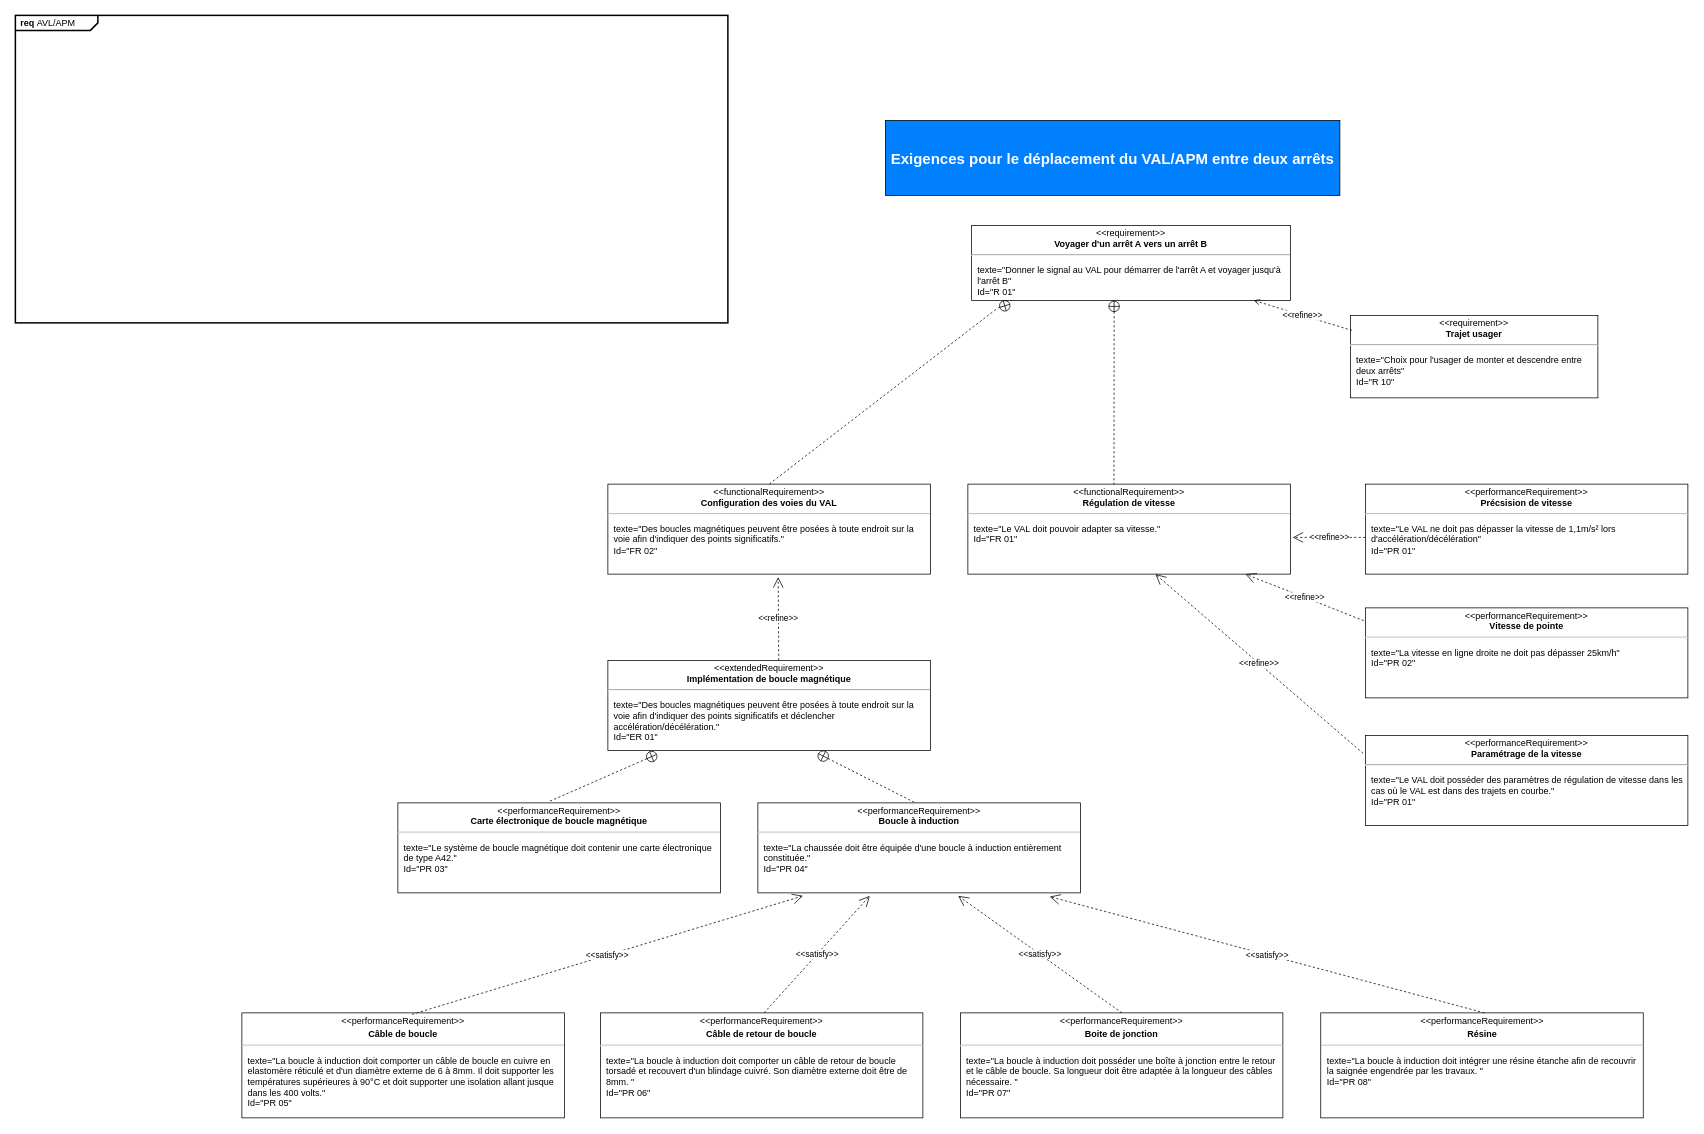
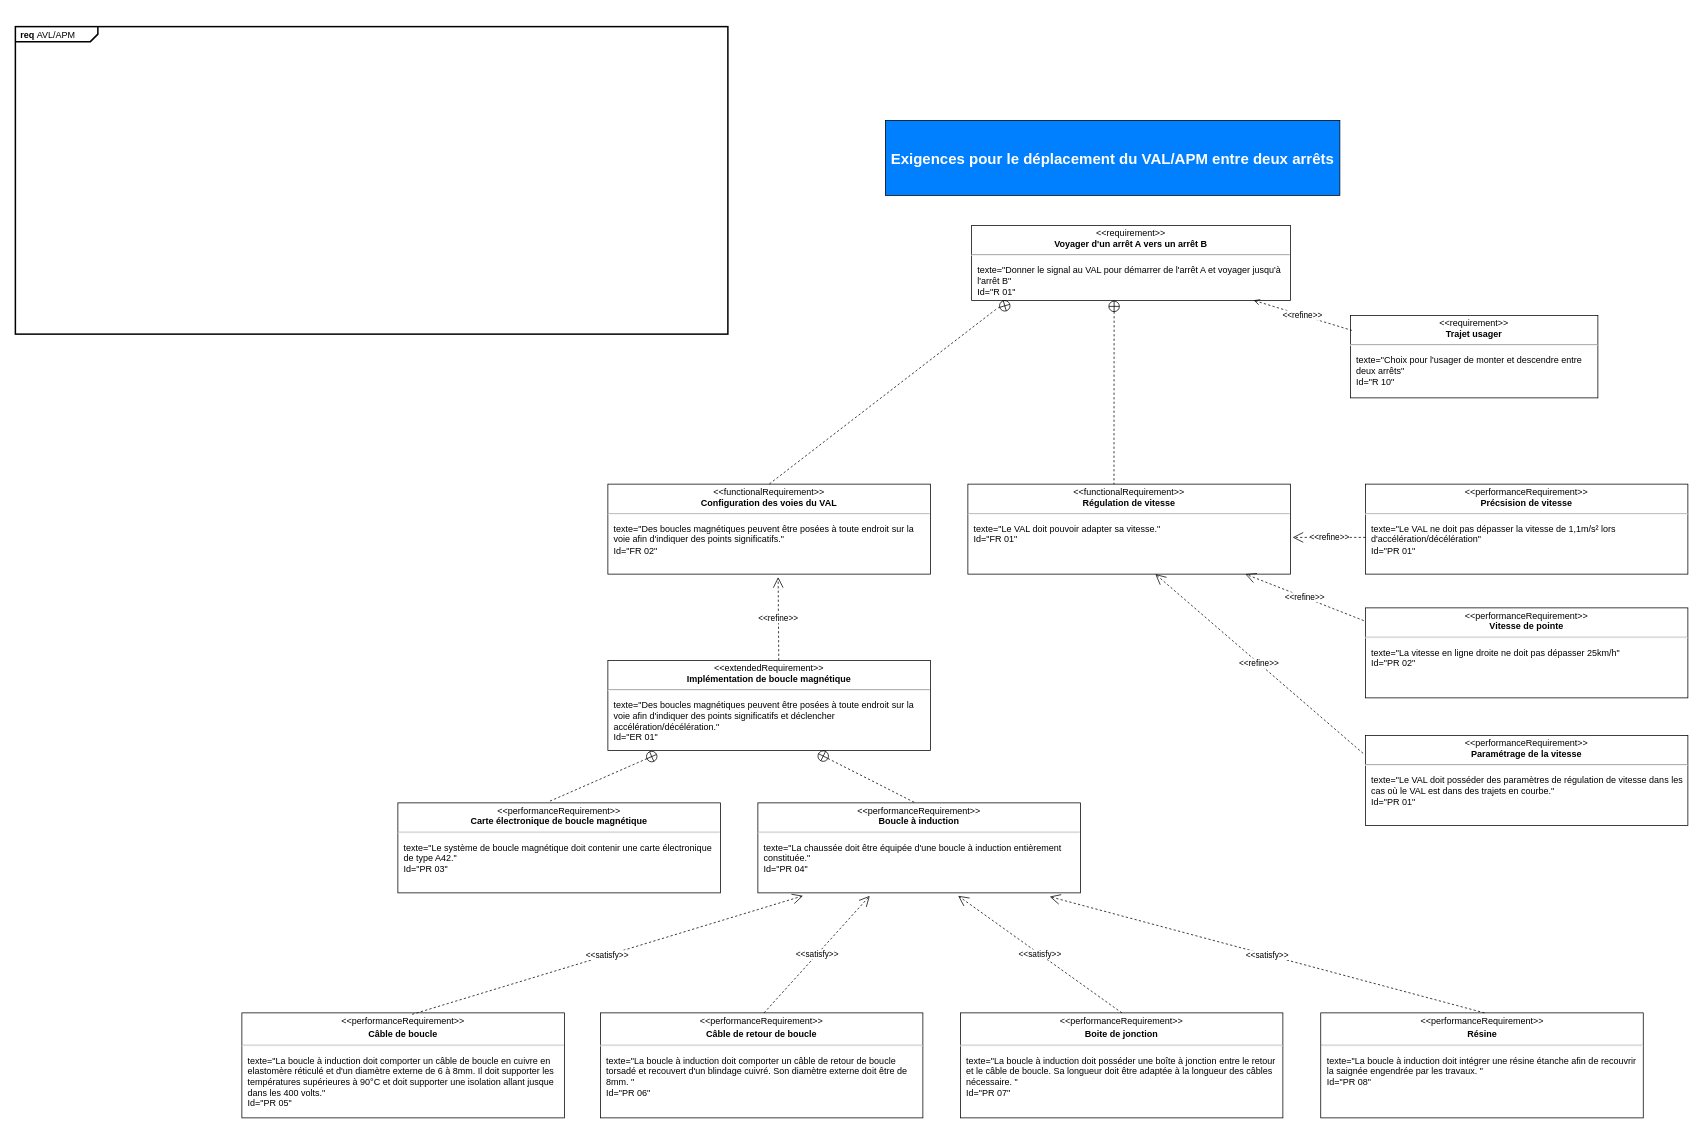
(372, 169) -> (372, 180)
